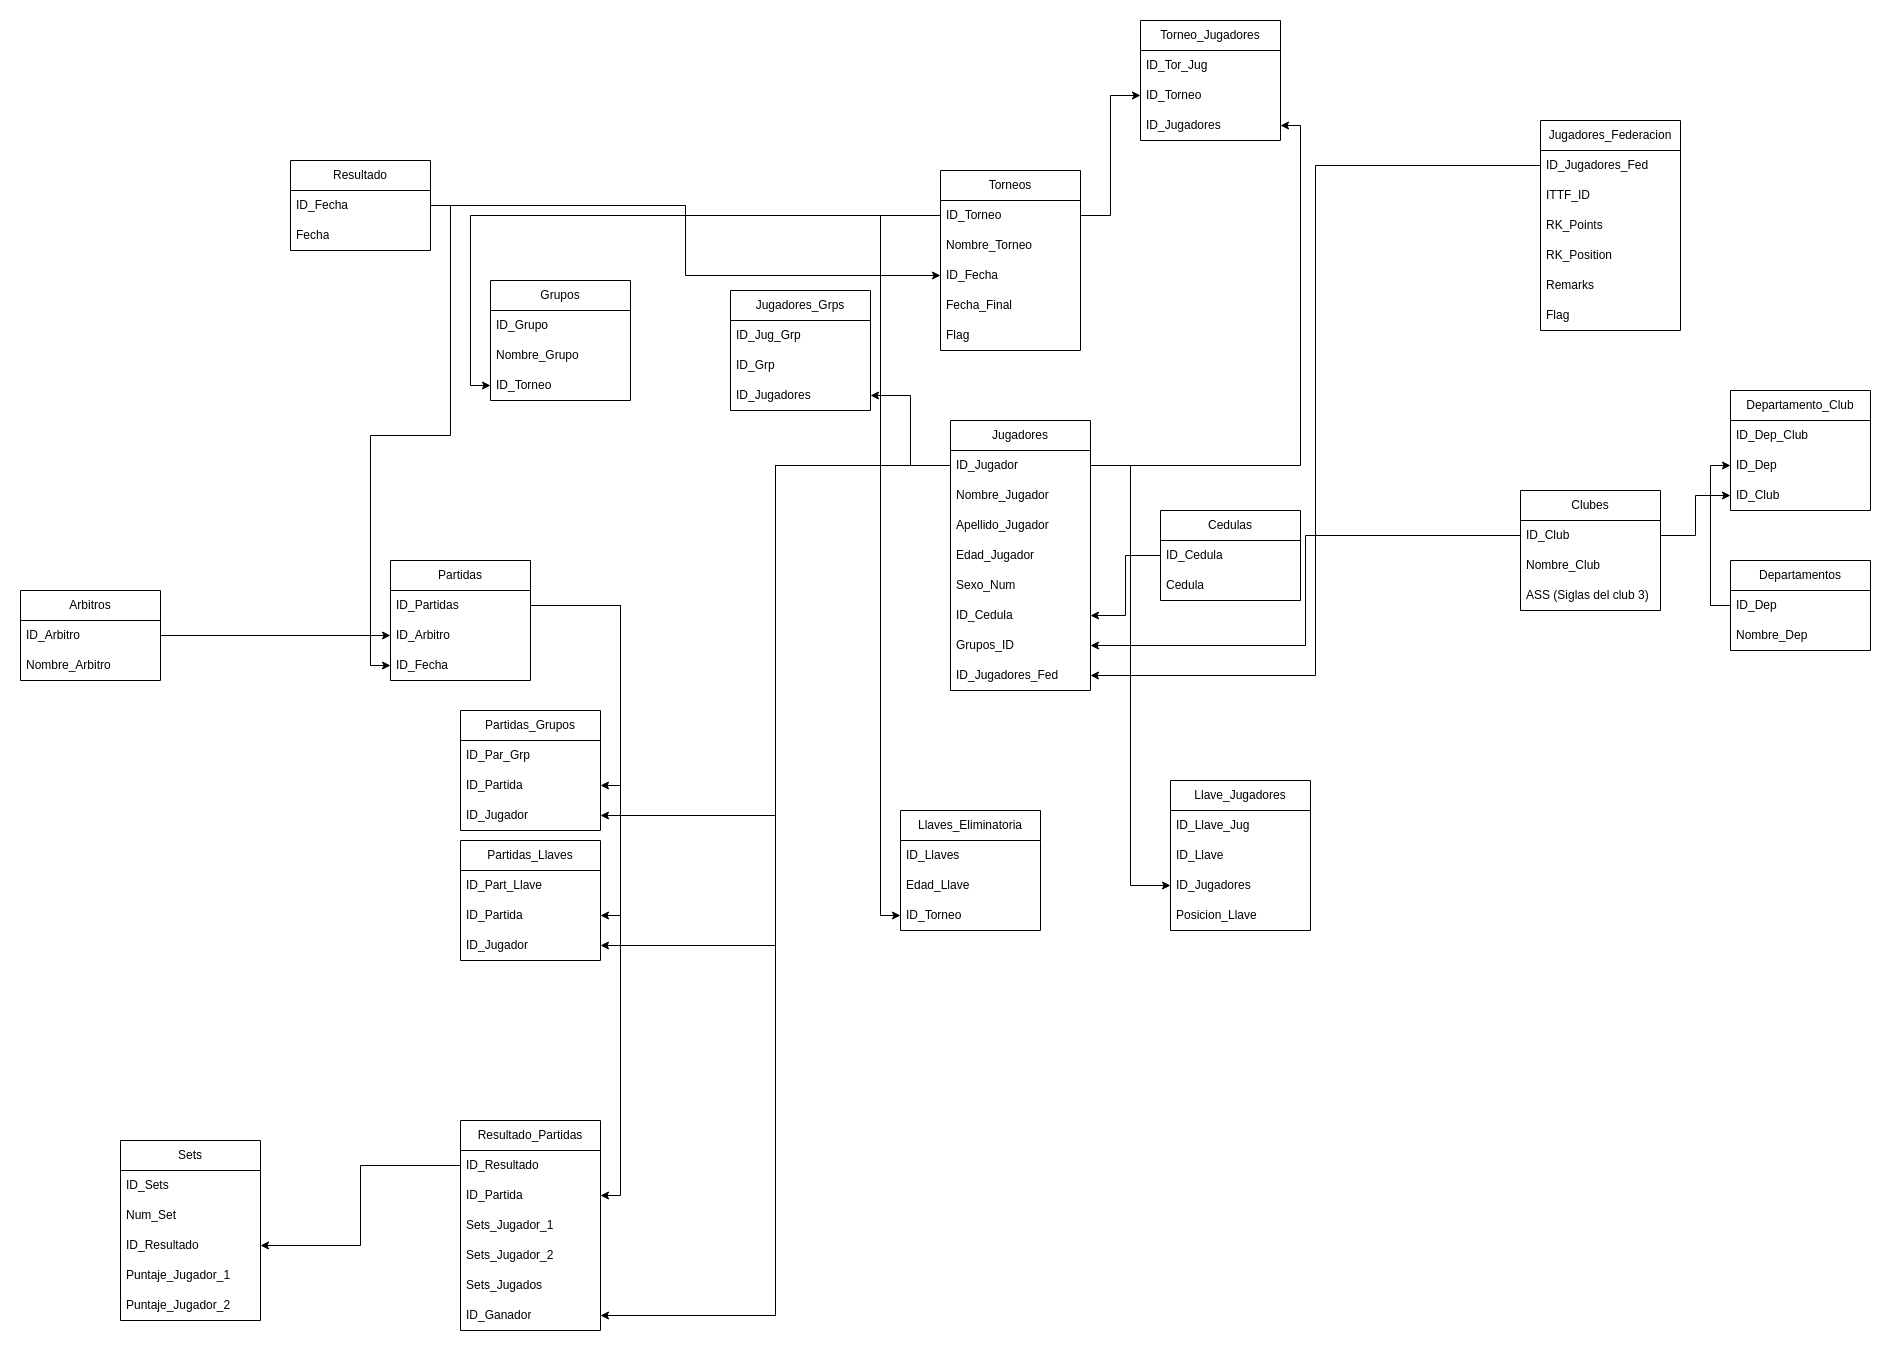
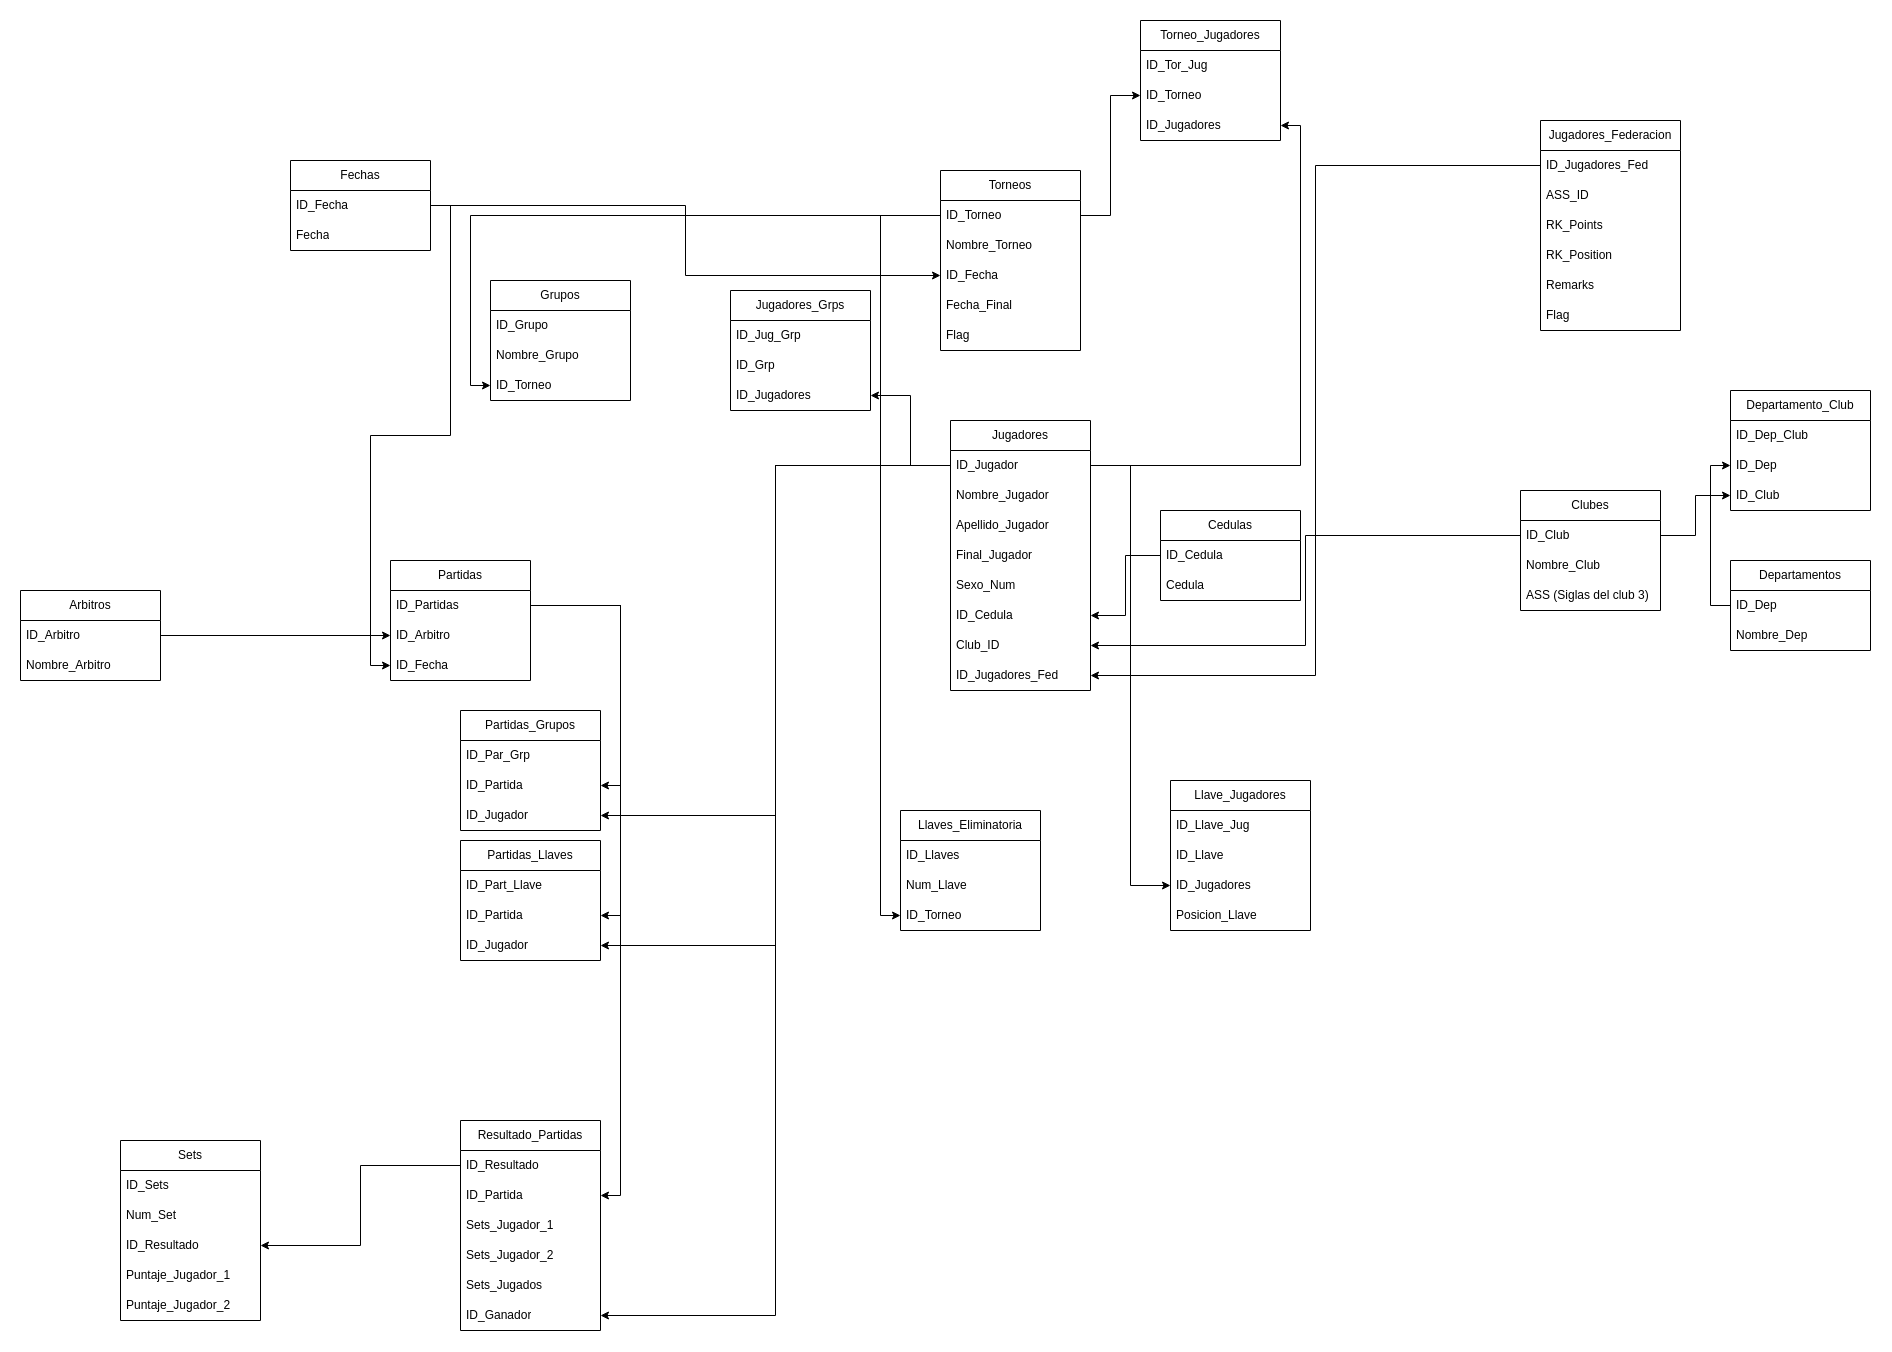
(361, 176) -> (361, 176)
(1570, 196) -> (1567, 196)
(997, 556) -> (997, 556)
(987, 646) -> (978, 646)
(939, 886) -> (935, 886)
